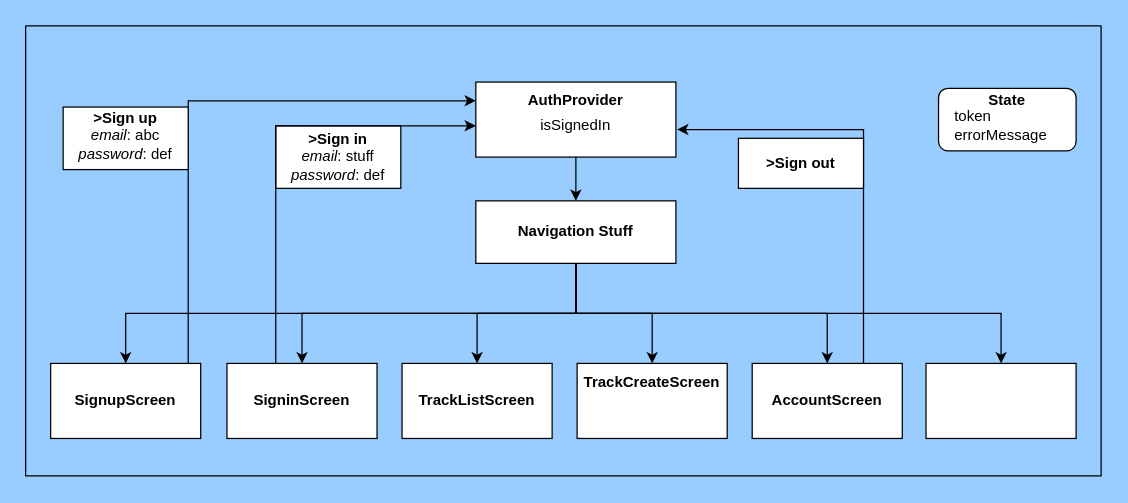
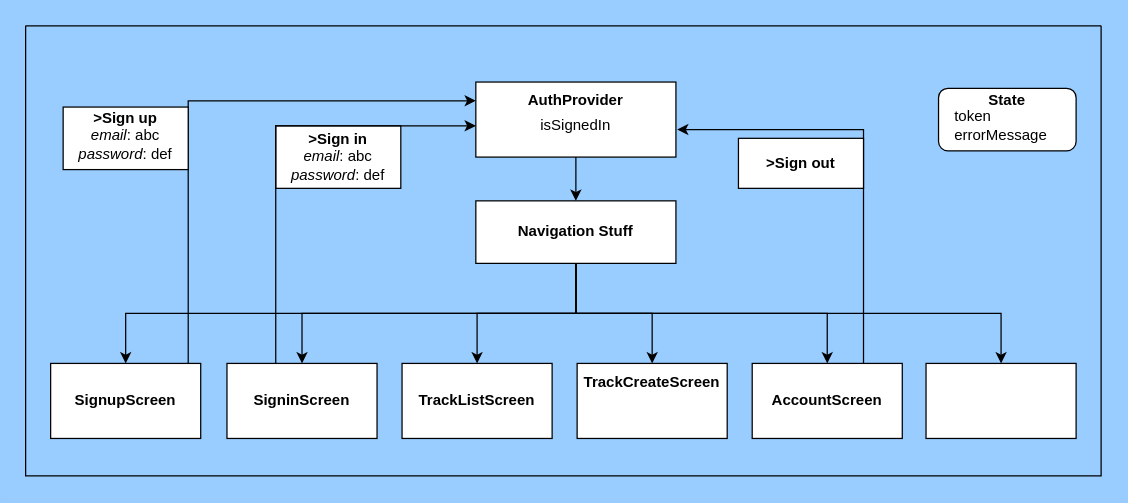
(338, 157) -> (338, 157)
